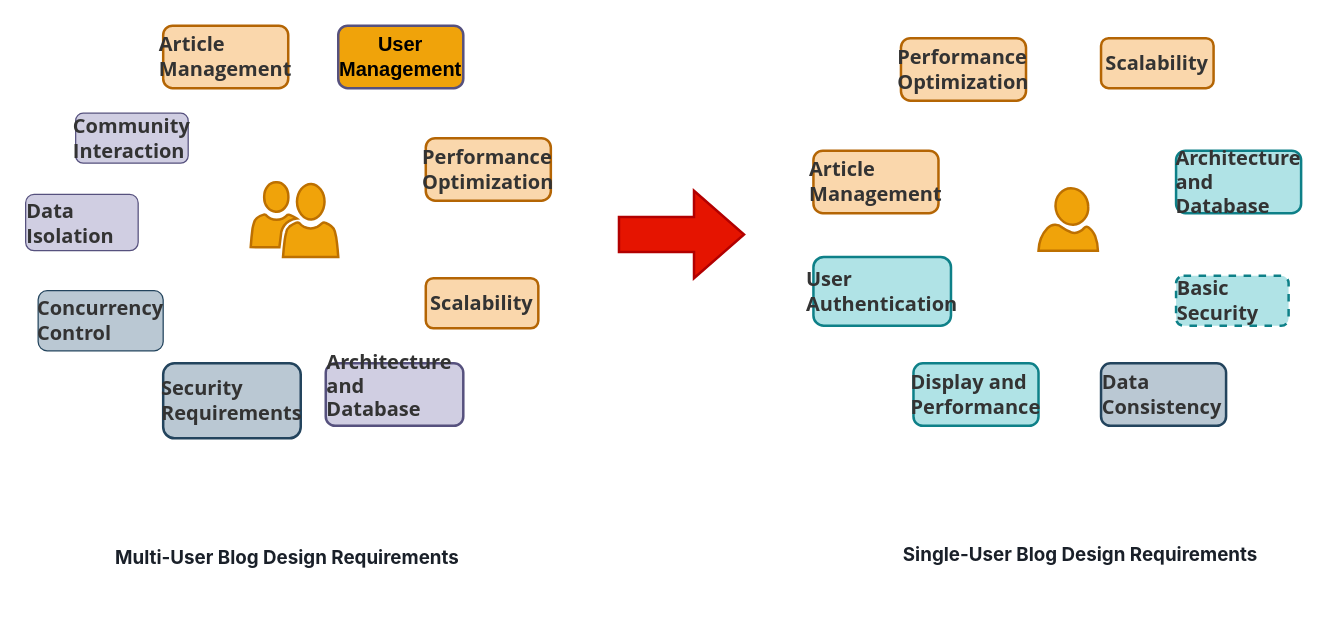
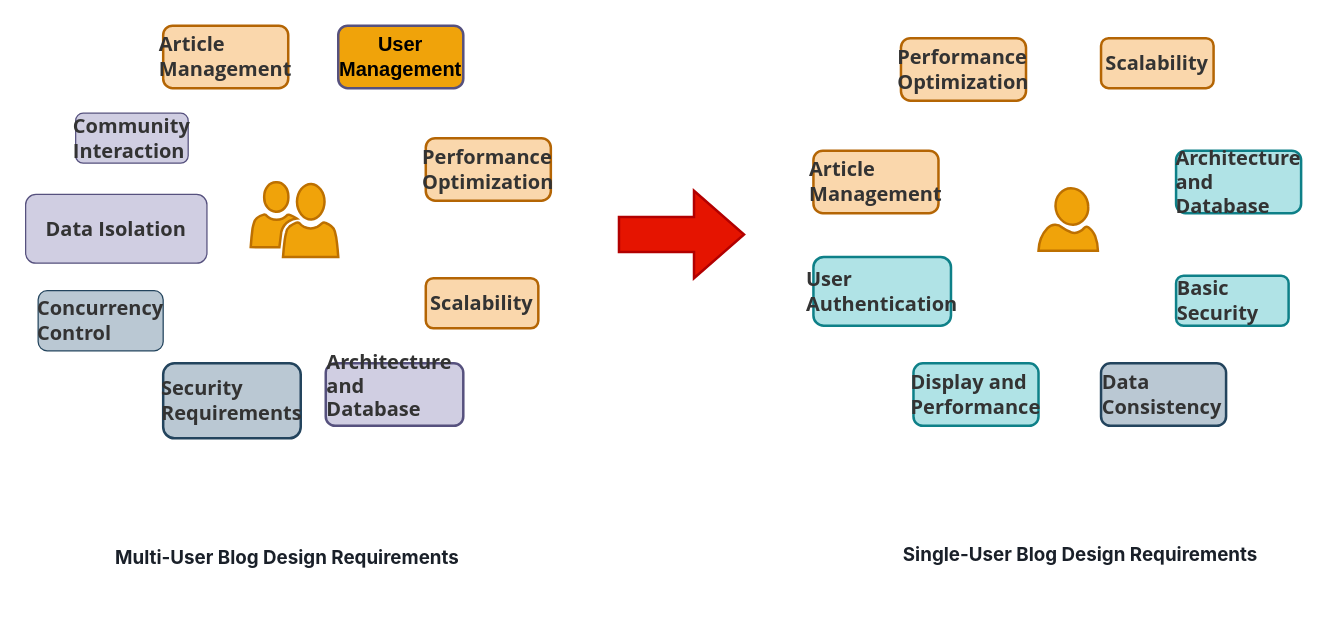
(82, 223) -> (116, 229)
(1232, 301) -> (1232, 301)
